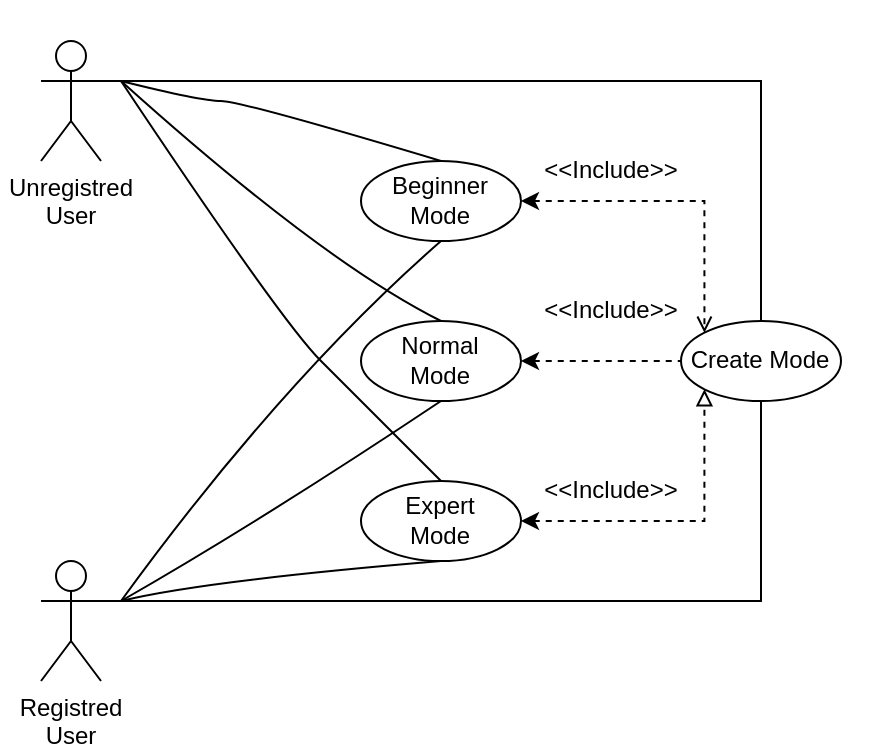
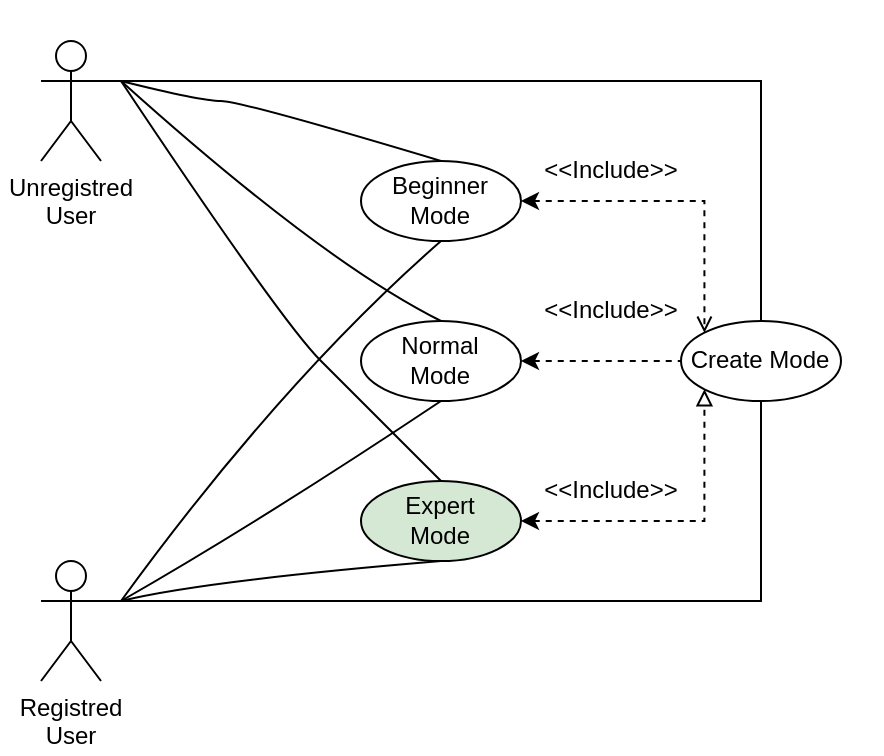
(441, 521) -> (441, 521)
